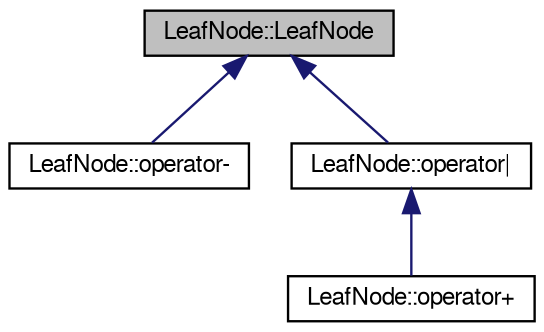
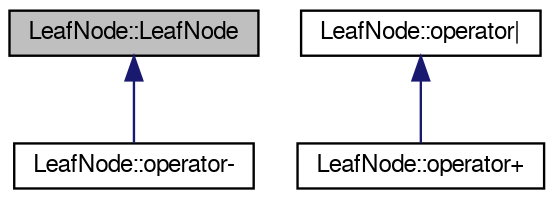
(349, 107) -> none
